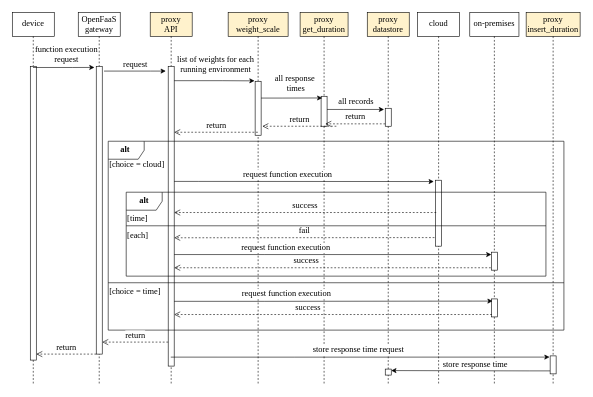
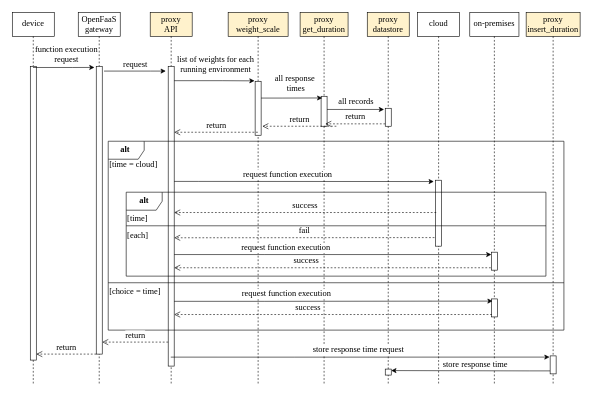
(143, 166) -> (138, 166)
